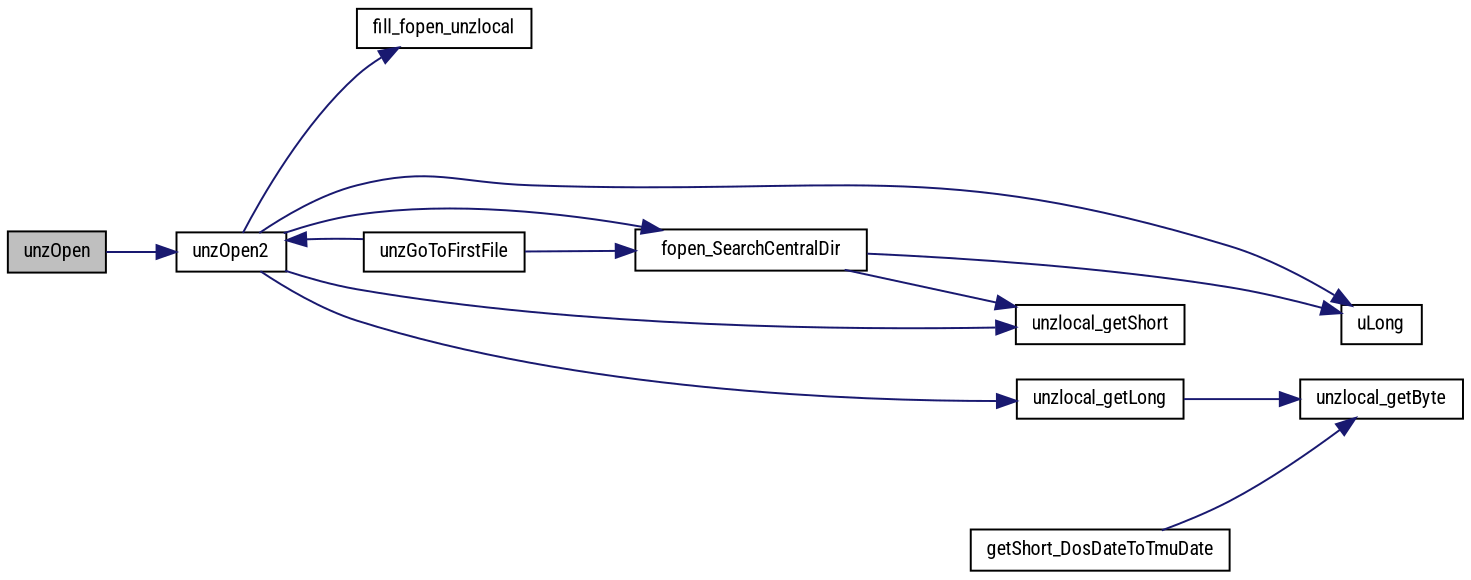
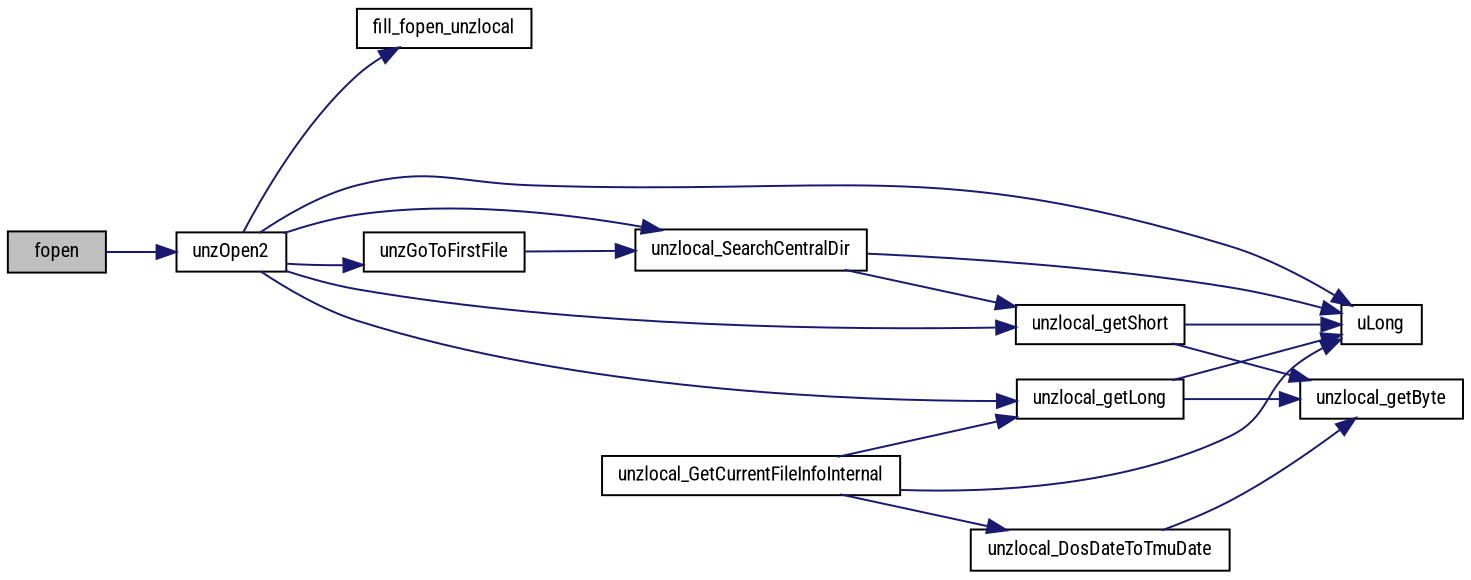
(335, 239) -> (315, 265)
(751, 250) -> (751, 250)
(57, 252) -> (57, 252)
none -> (1253, 325)
none -> (1216, 355)
none -> (1266, 355)
none -> (751, 476)
(1100, 550) -> (1100, 550)
